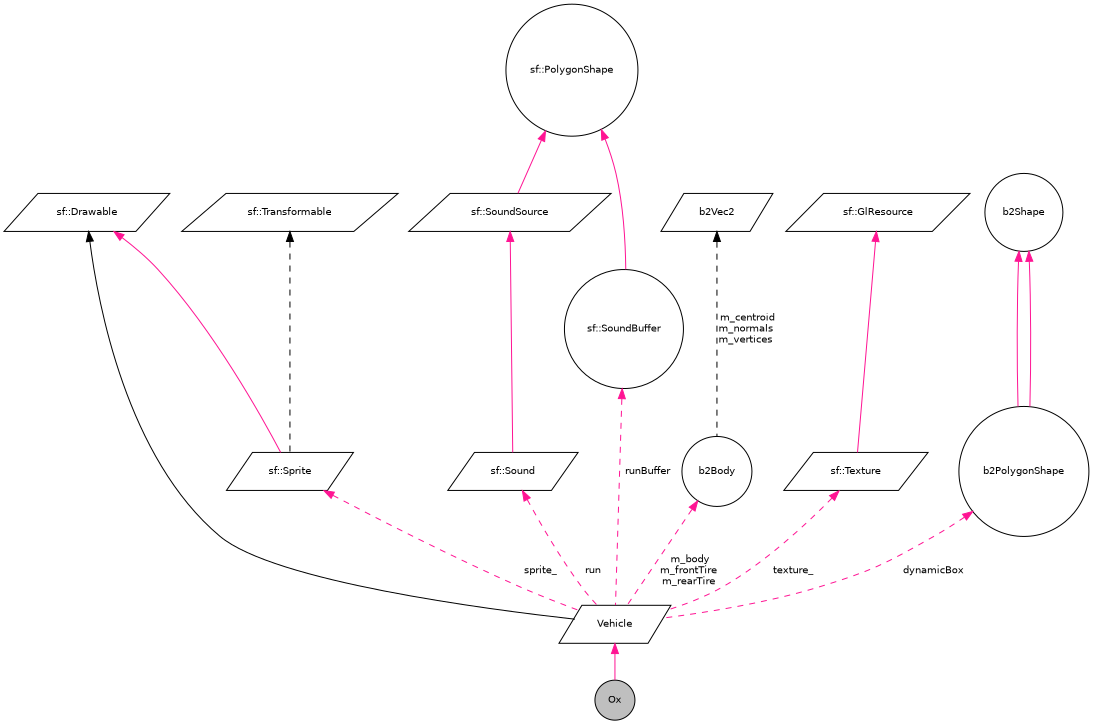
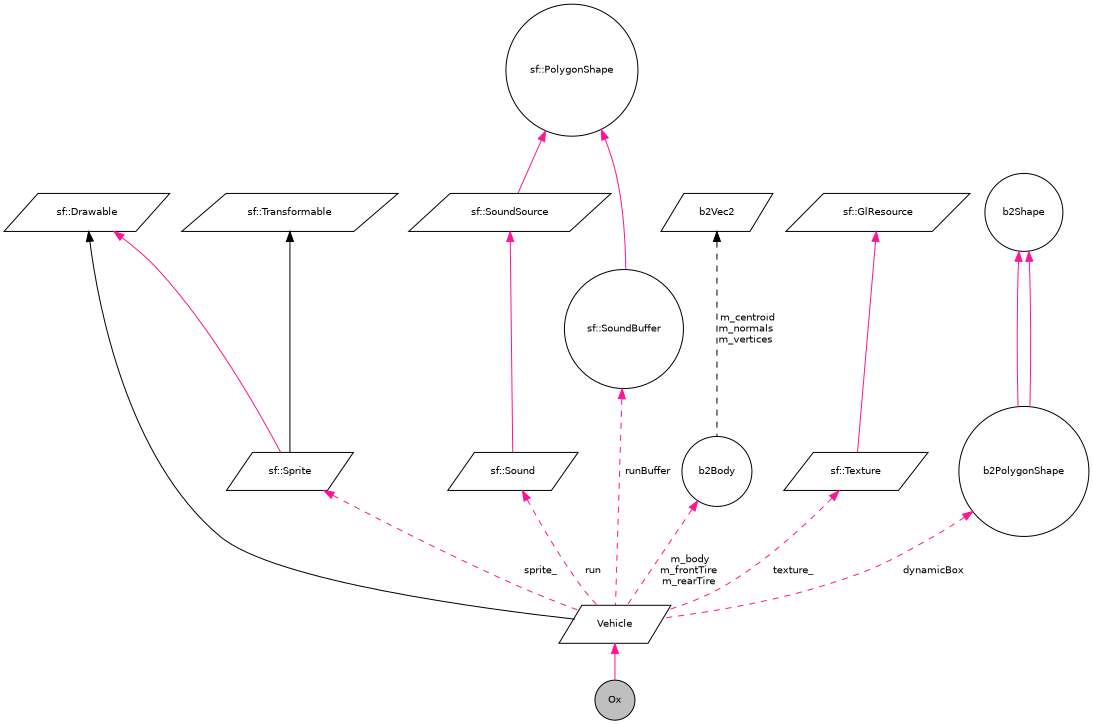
(290, 347) -> (290, 347)
